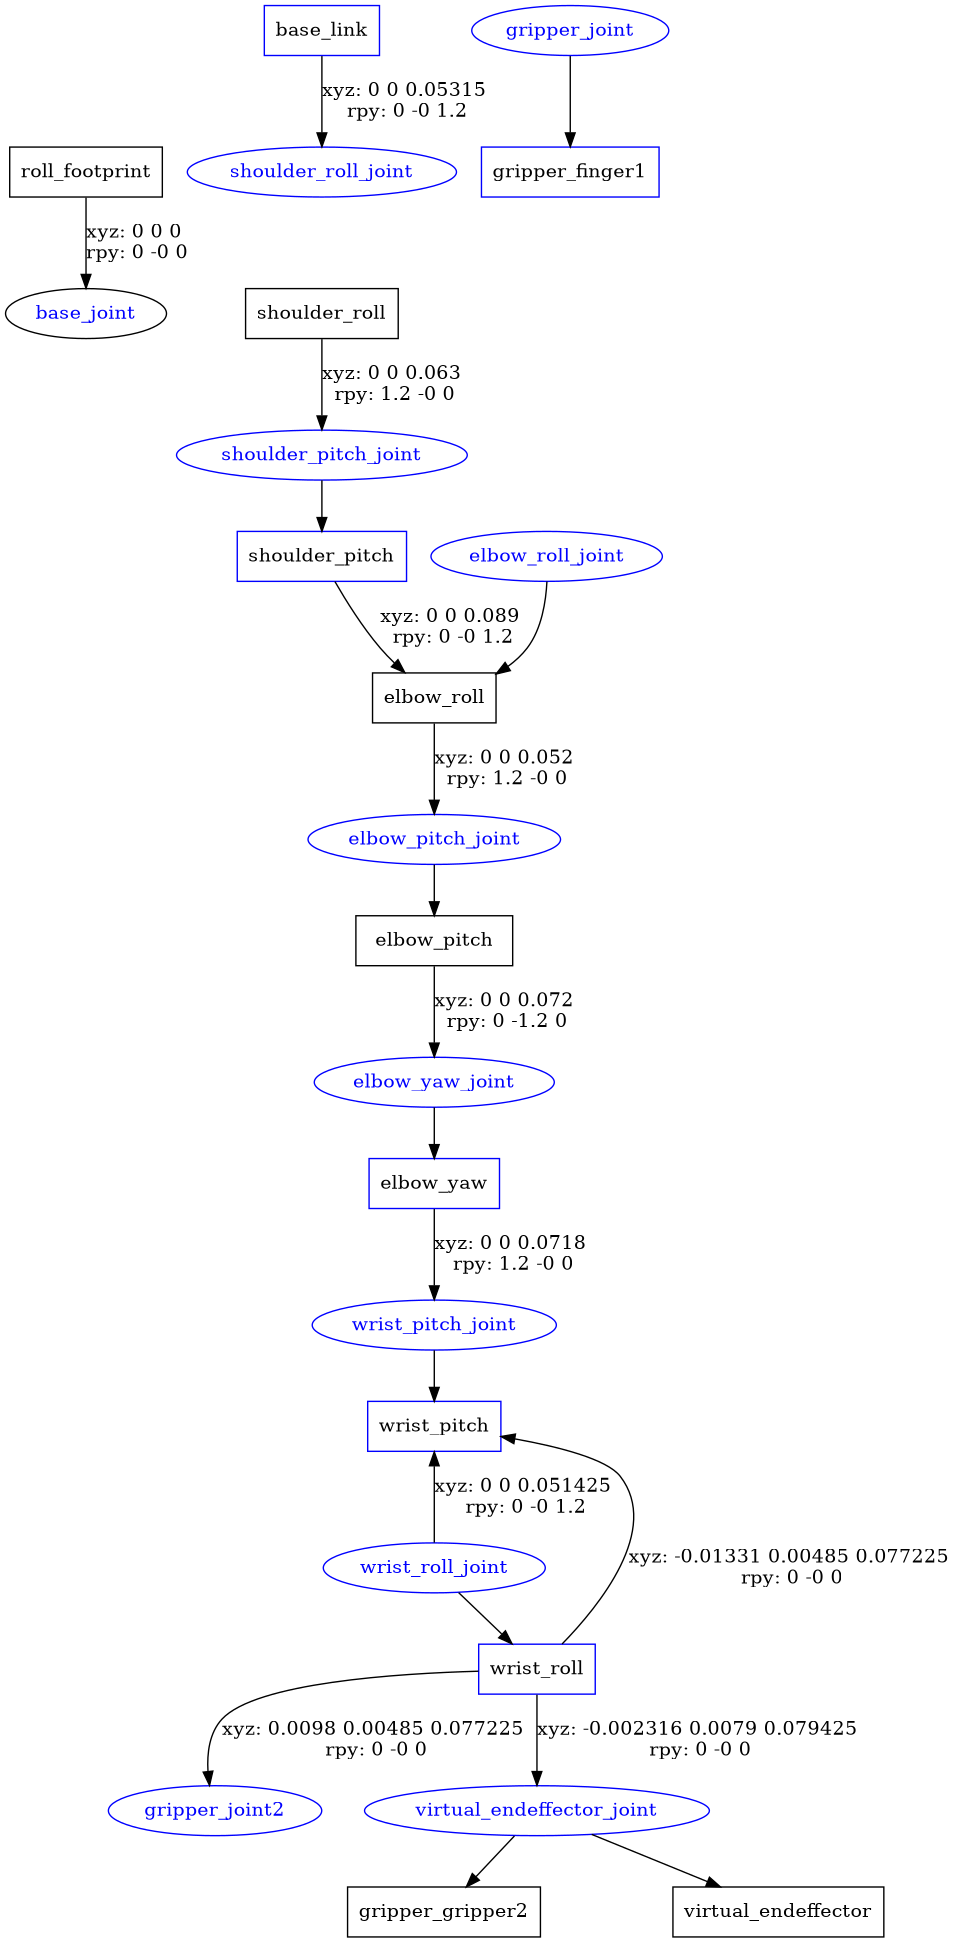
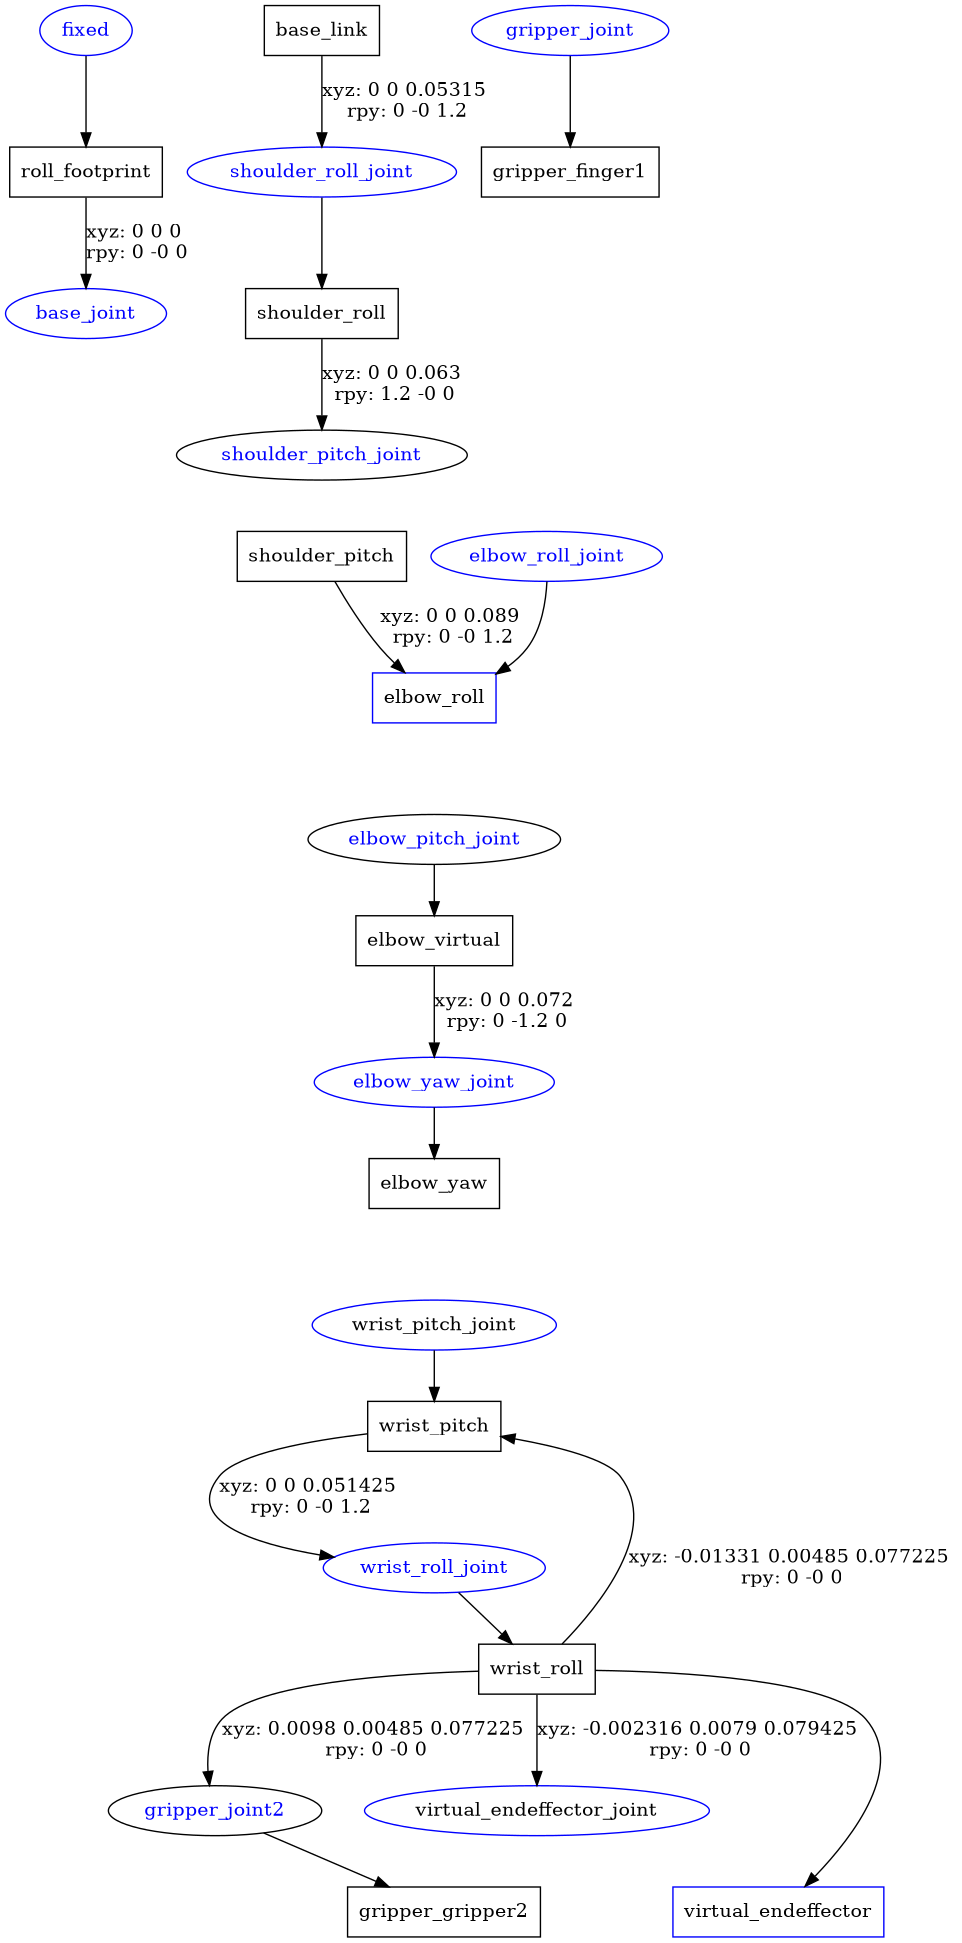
none -> (86, 31)
(322, 31) -> (322, 31)
(570, 172) -> (570, 172)
none -> (322, 236)
(86, 314) -> (86, 314)
(322, 455) -> (322, 455)
(322, 499) -> none
(322, 556) -> (322, 556)
(434, 698) -> (434, 698)
(434, 762) -> none
(434, 839) -> (434, 839)
(434, 941) -> (434, 941)
(434, 1184) -> (434, 1184)
(434, 1247) -> none
(434, 1325) -> (434, 1325)
(434, 1426) -> (434, 1426)
(434, 1504) -> (219, 1476)
(537, 1669) -> (537, 1669)
(215, 1811) -> (215, 1811)
(537, 1811) -> (537, 1811)
(495, 1856) -> (320, 1857)
(649, 1858) -> (823, 1696)
(778, 1912) -> (778, 1912)
